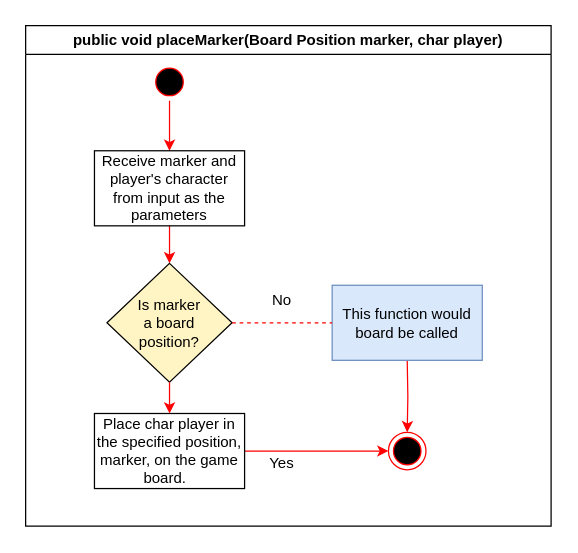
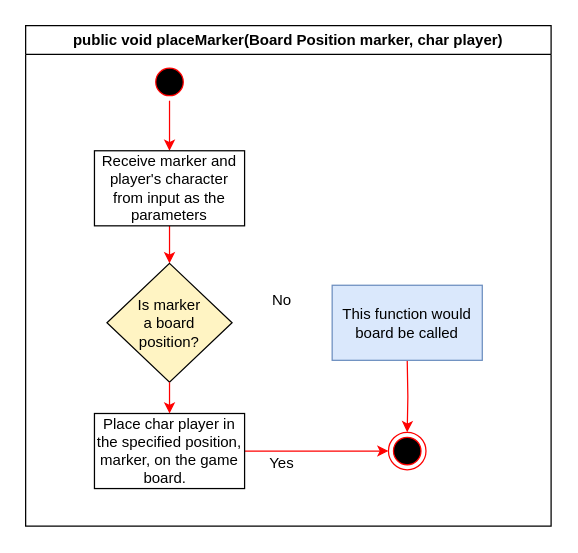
(282, 323) -> none
